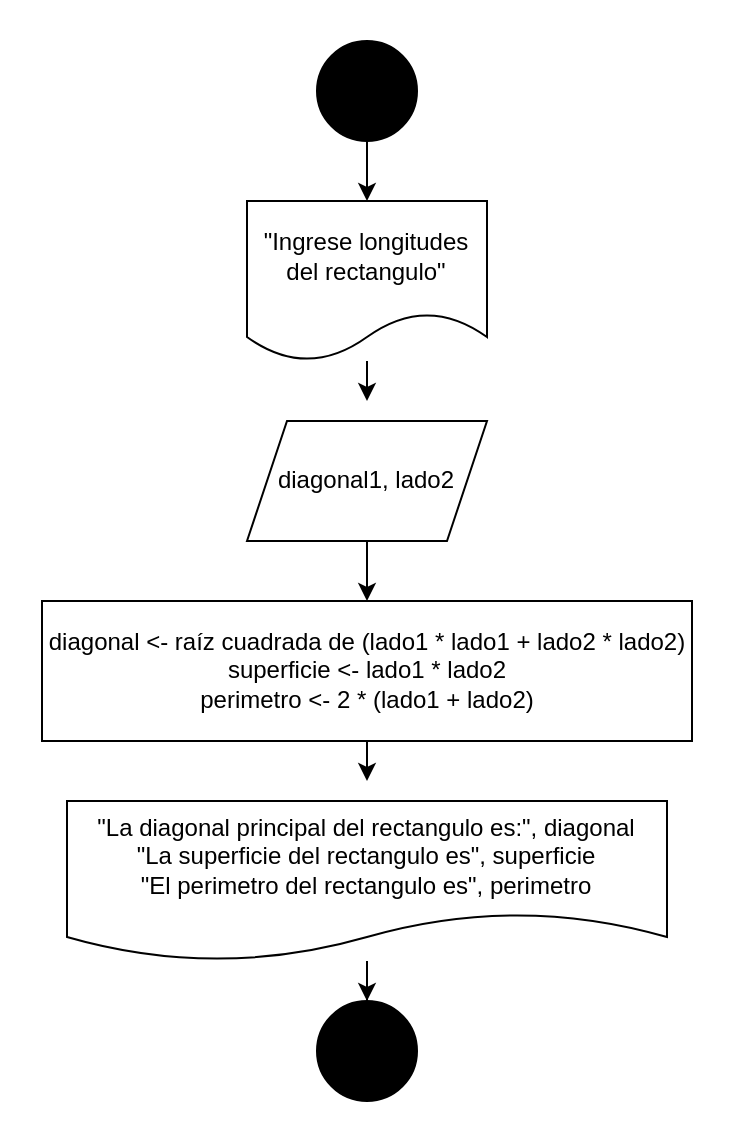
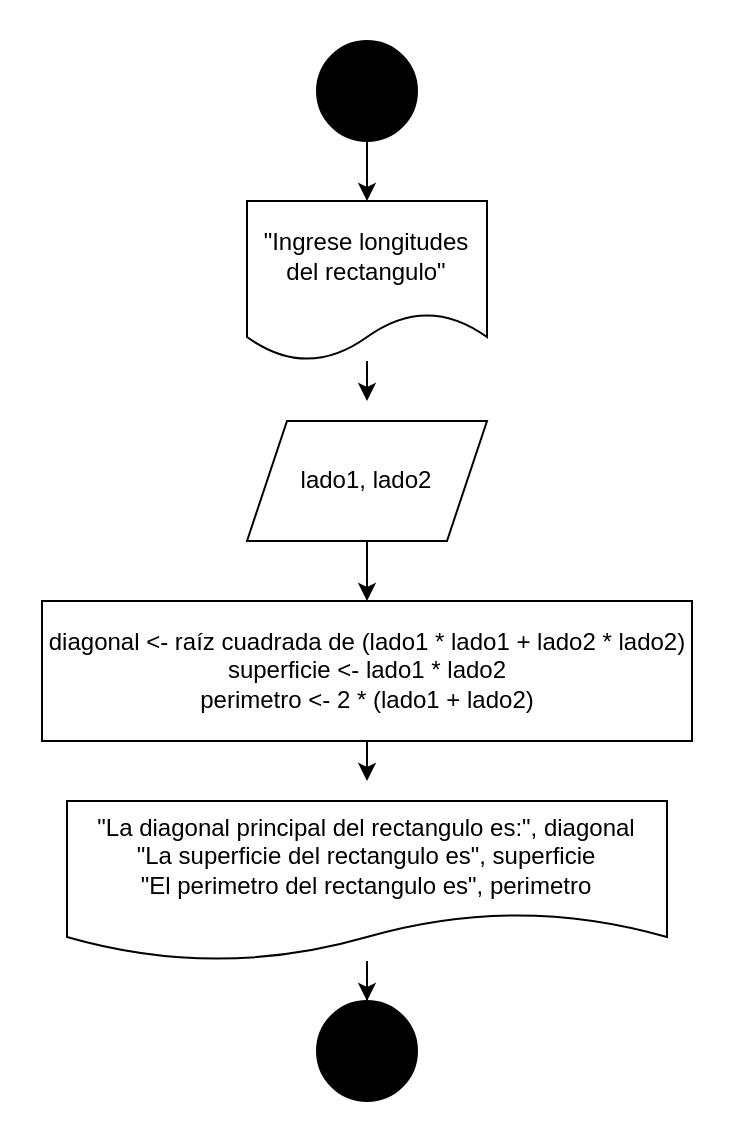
(367, 481) -> (367, 481)
